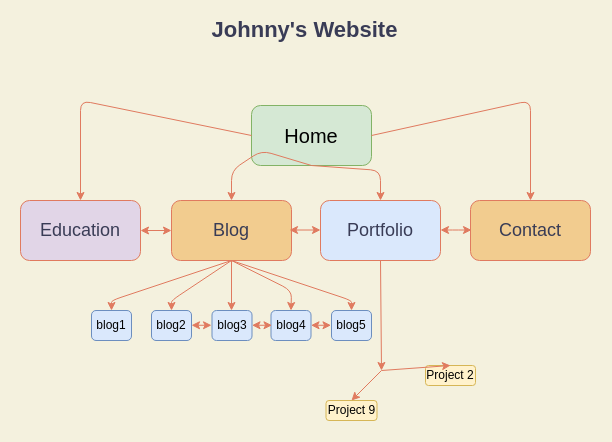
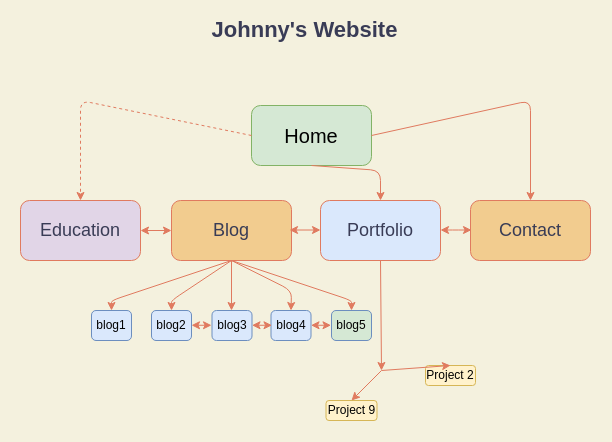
(124, 109) -> (124, 109)
(264, 152) -> none
(352, 326) -> (352, 326)
